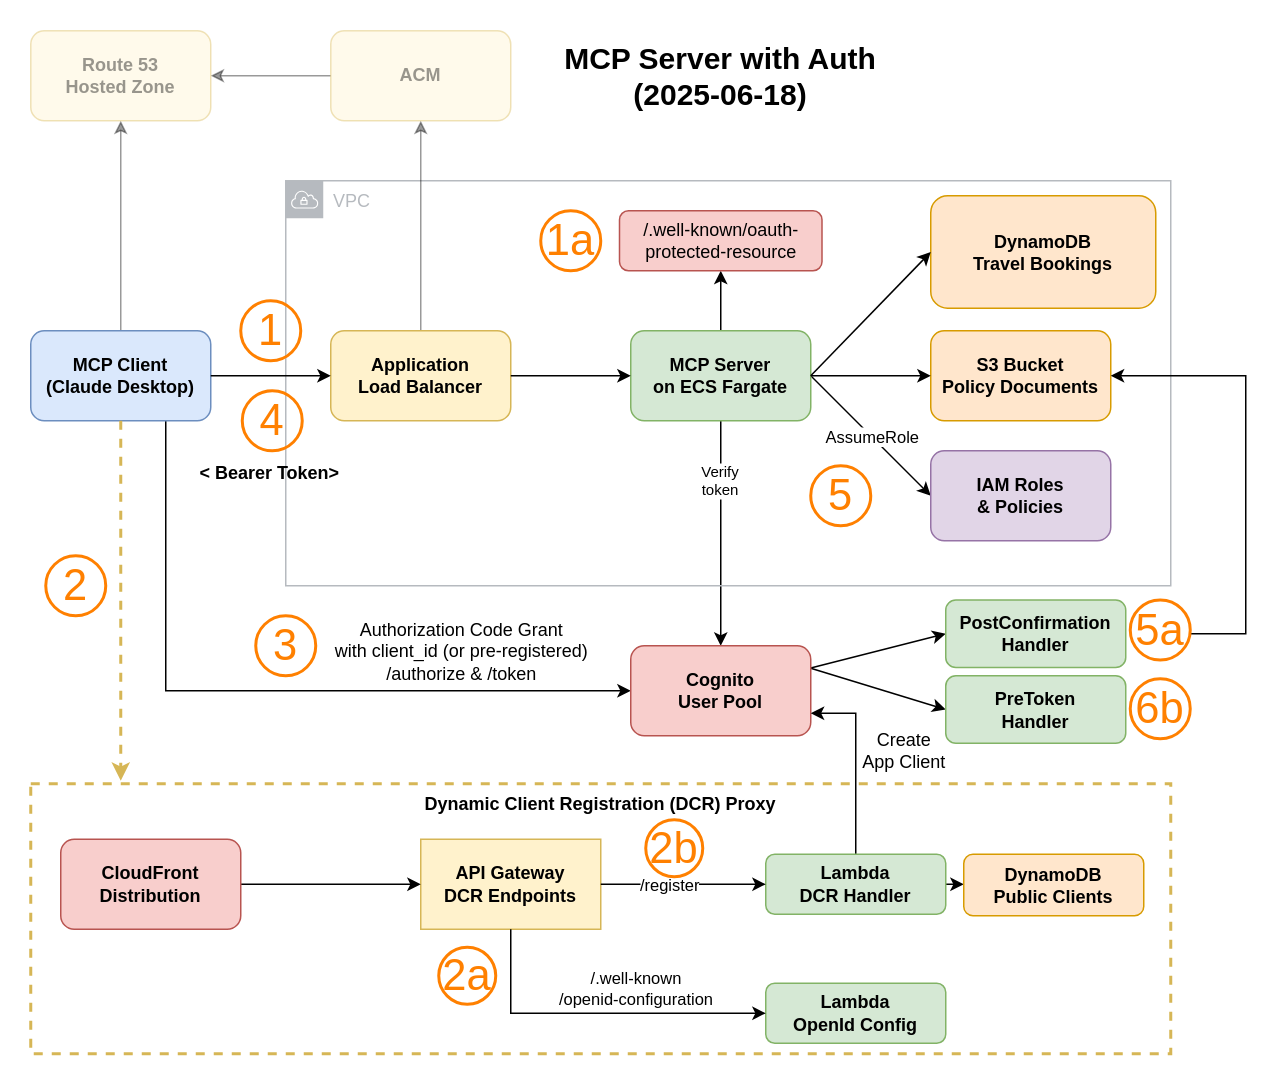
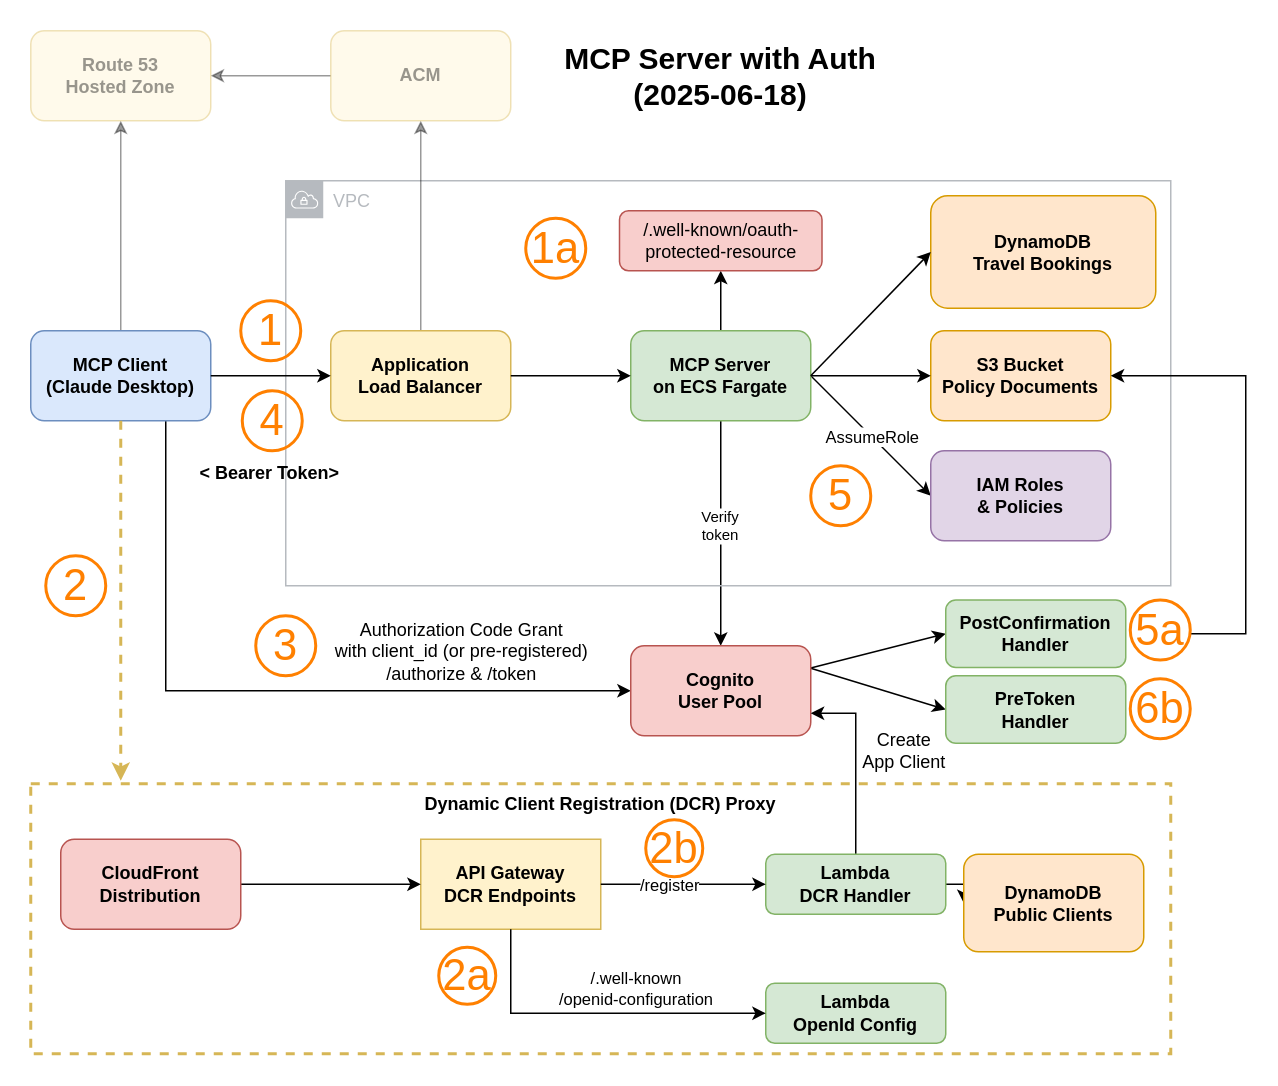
(571, 241) -> (556, 248)
(721, 481) -> (721, 526)
(1054, 885) -> (1054, 903)
